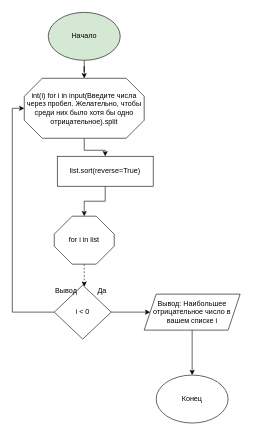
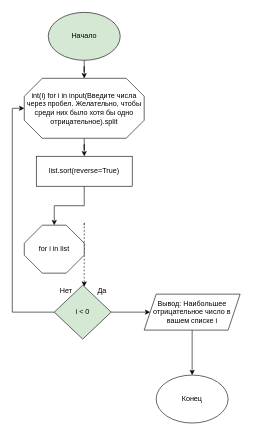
(105, 171) -> (84, 171)
(84, 240) -> (54, 249)
(66, 291) -> (66, 291)
(83, 312) -> (83, 312)
